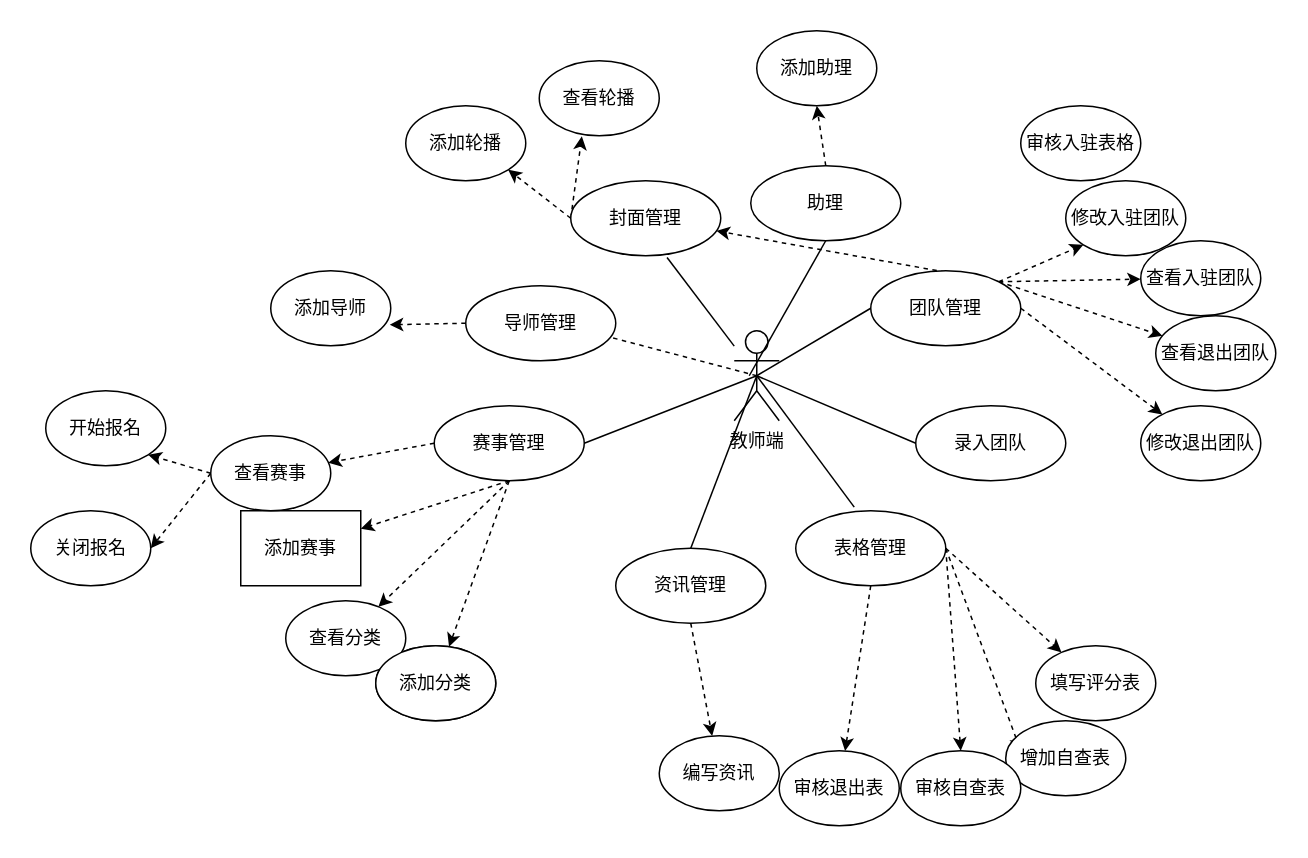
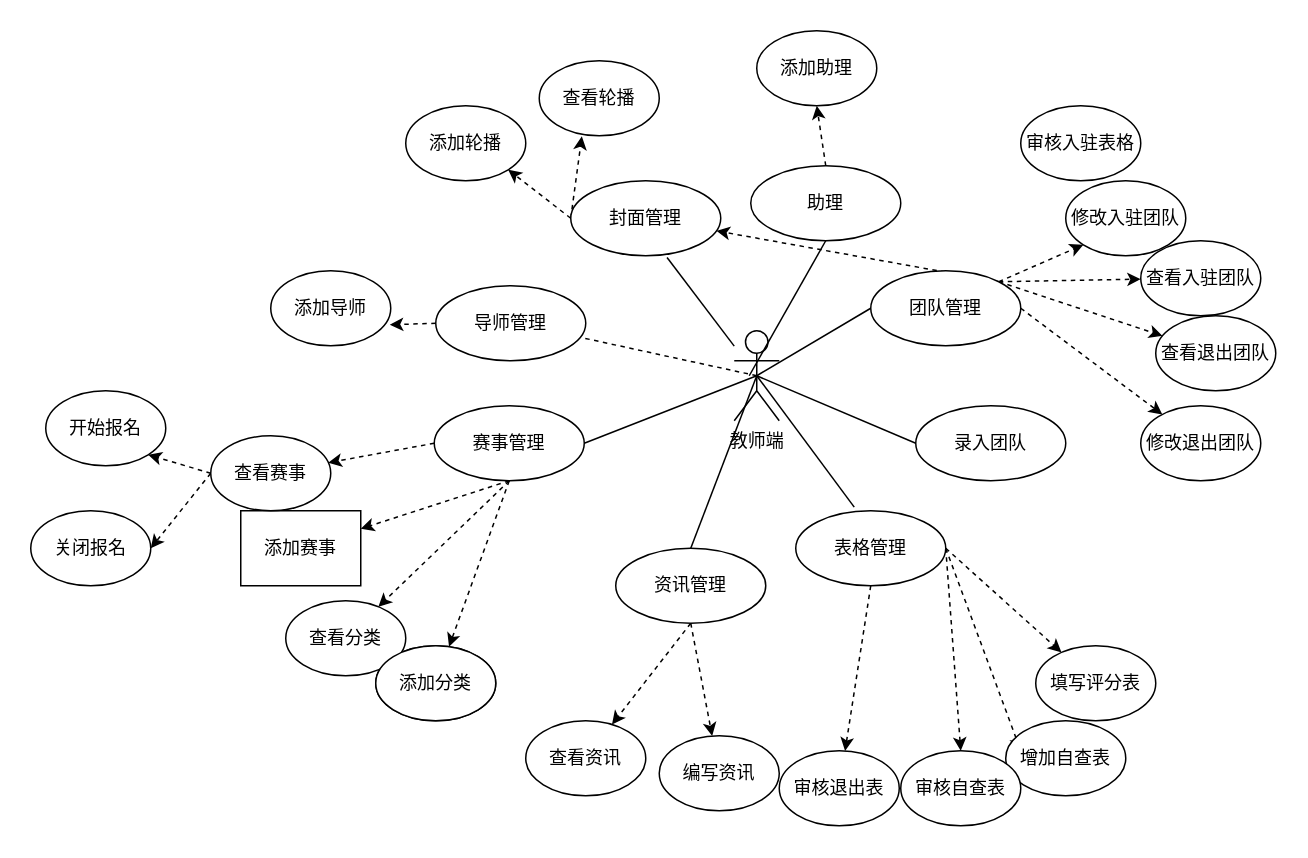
(541, 323) -> (511, 323)
none -> (654, 671)
none -> (586, 758)
